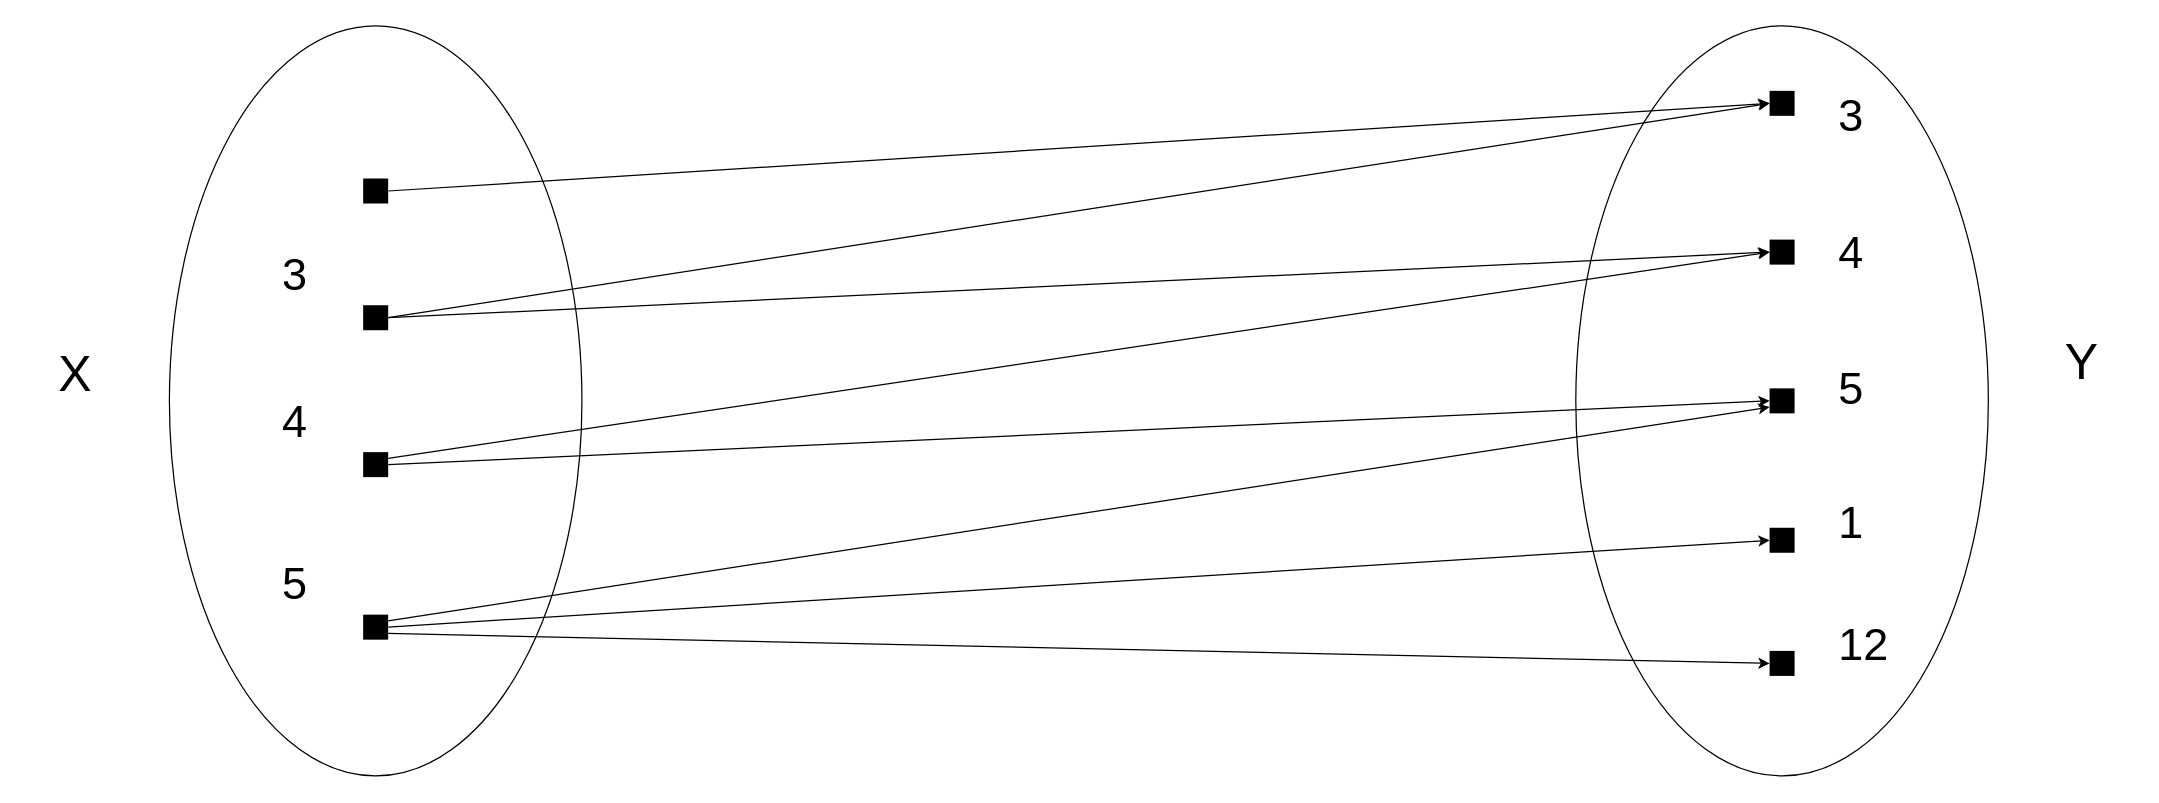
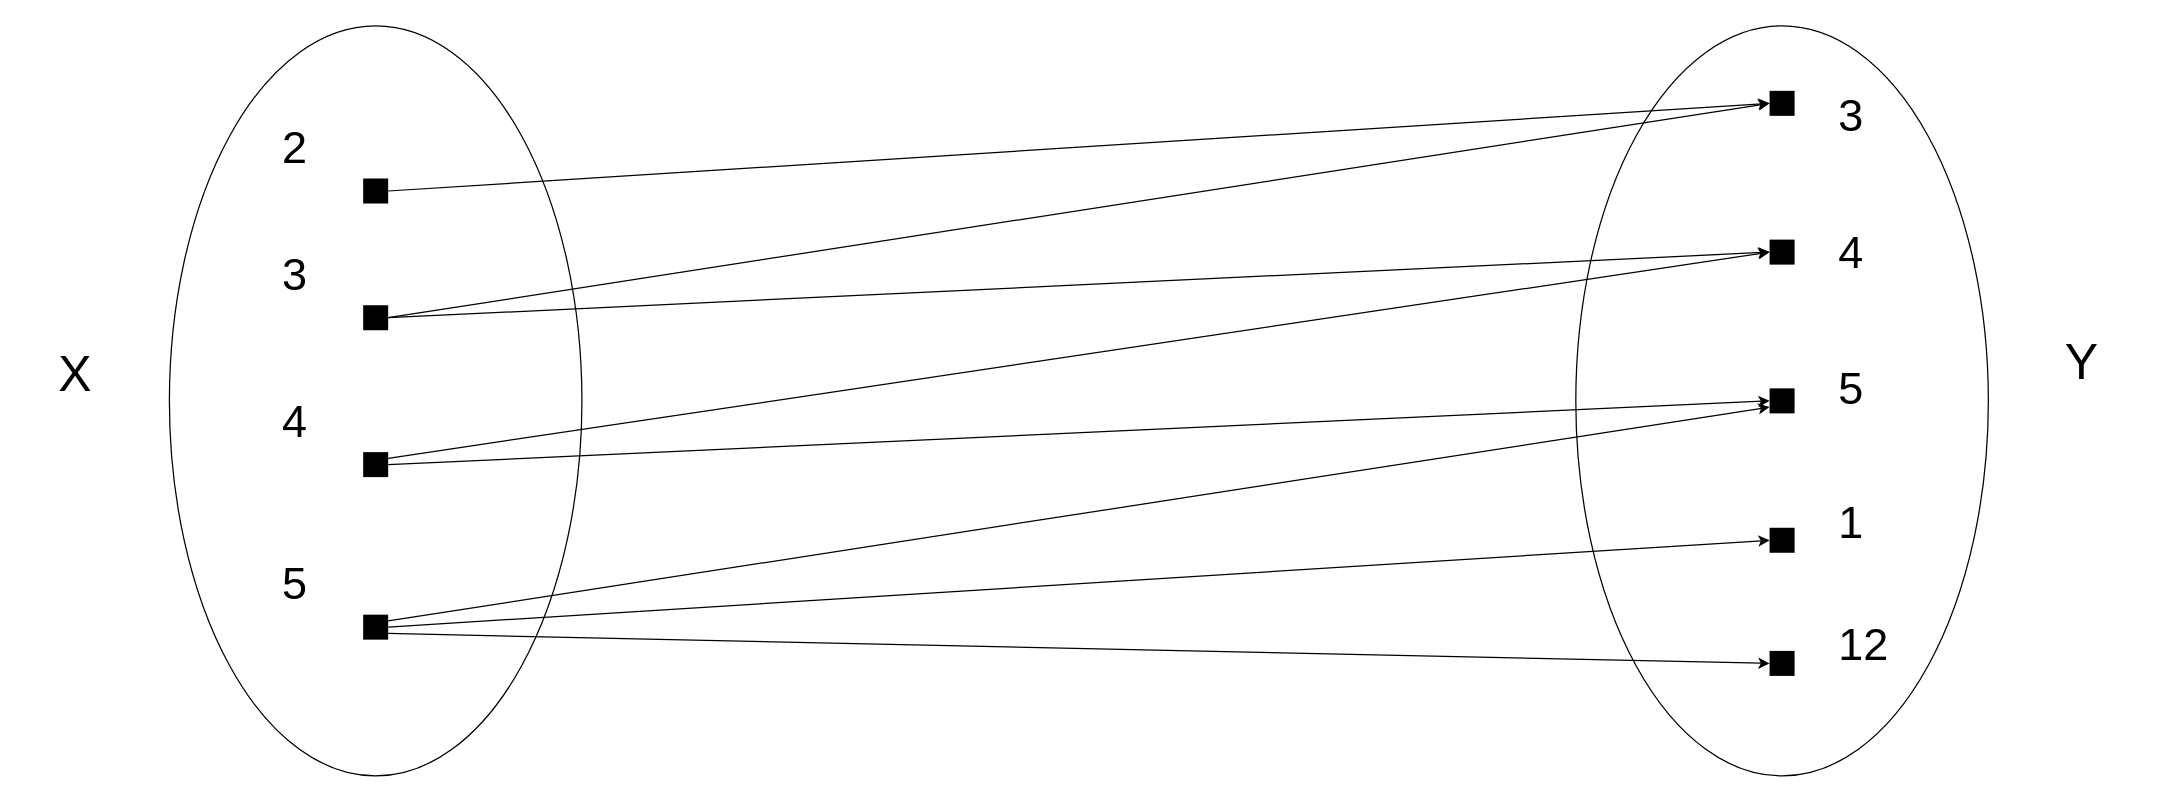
none -> (294, 147)
